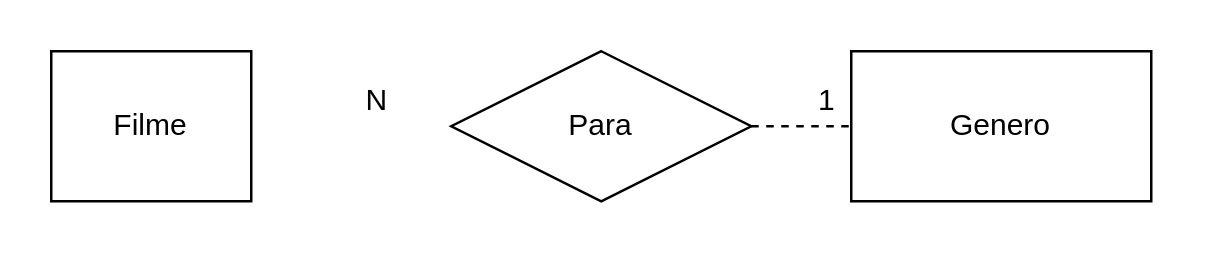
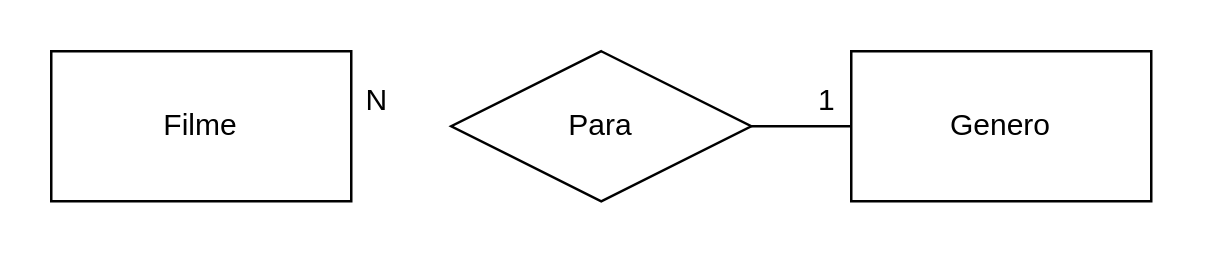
(151, 126) -> (201, 126)
(804, 126) -> (804, 126)
